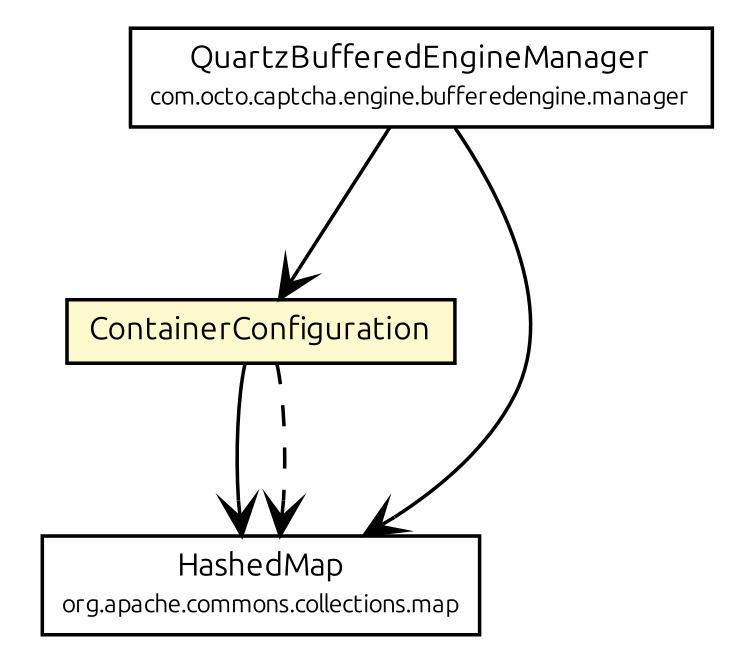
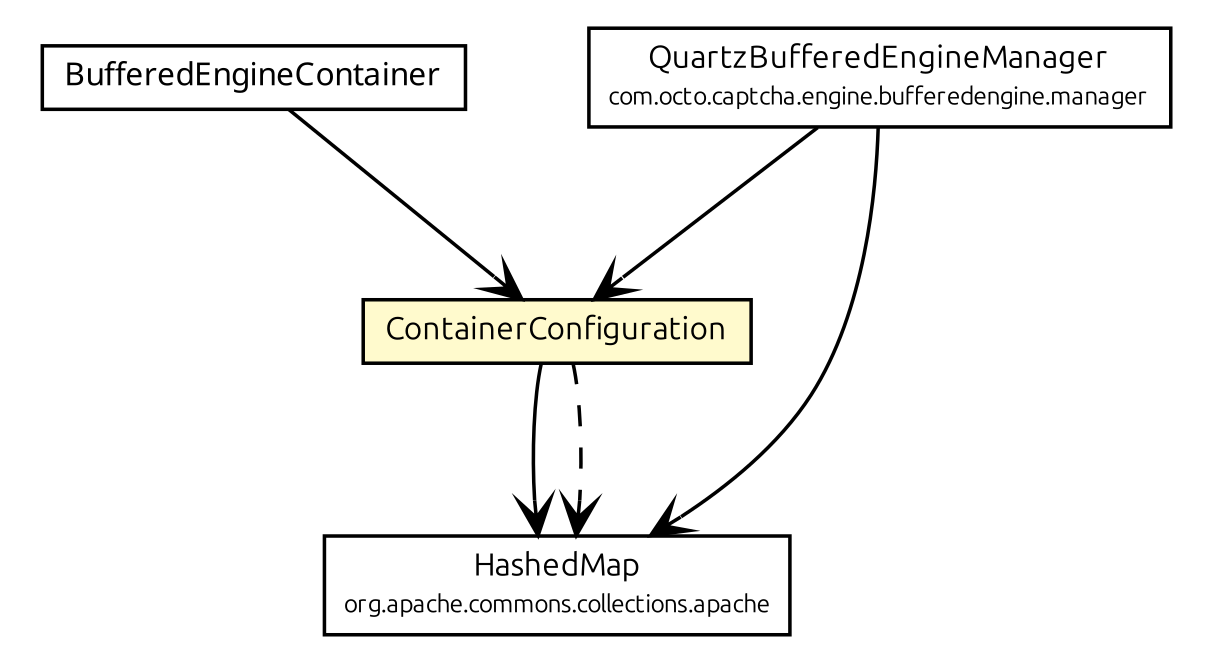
none -> (254, 78)
(261, 605) -> (557, 605)
